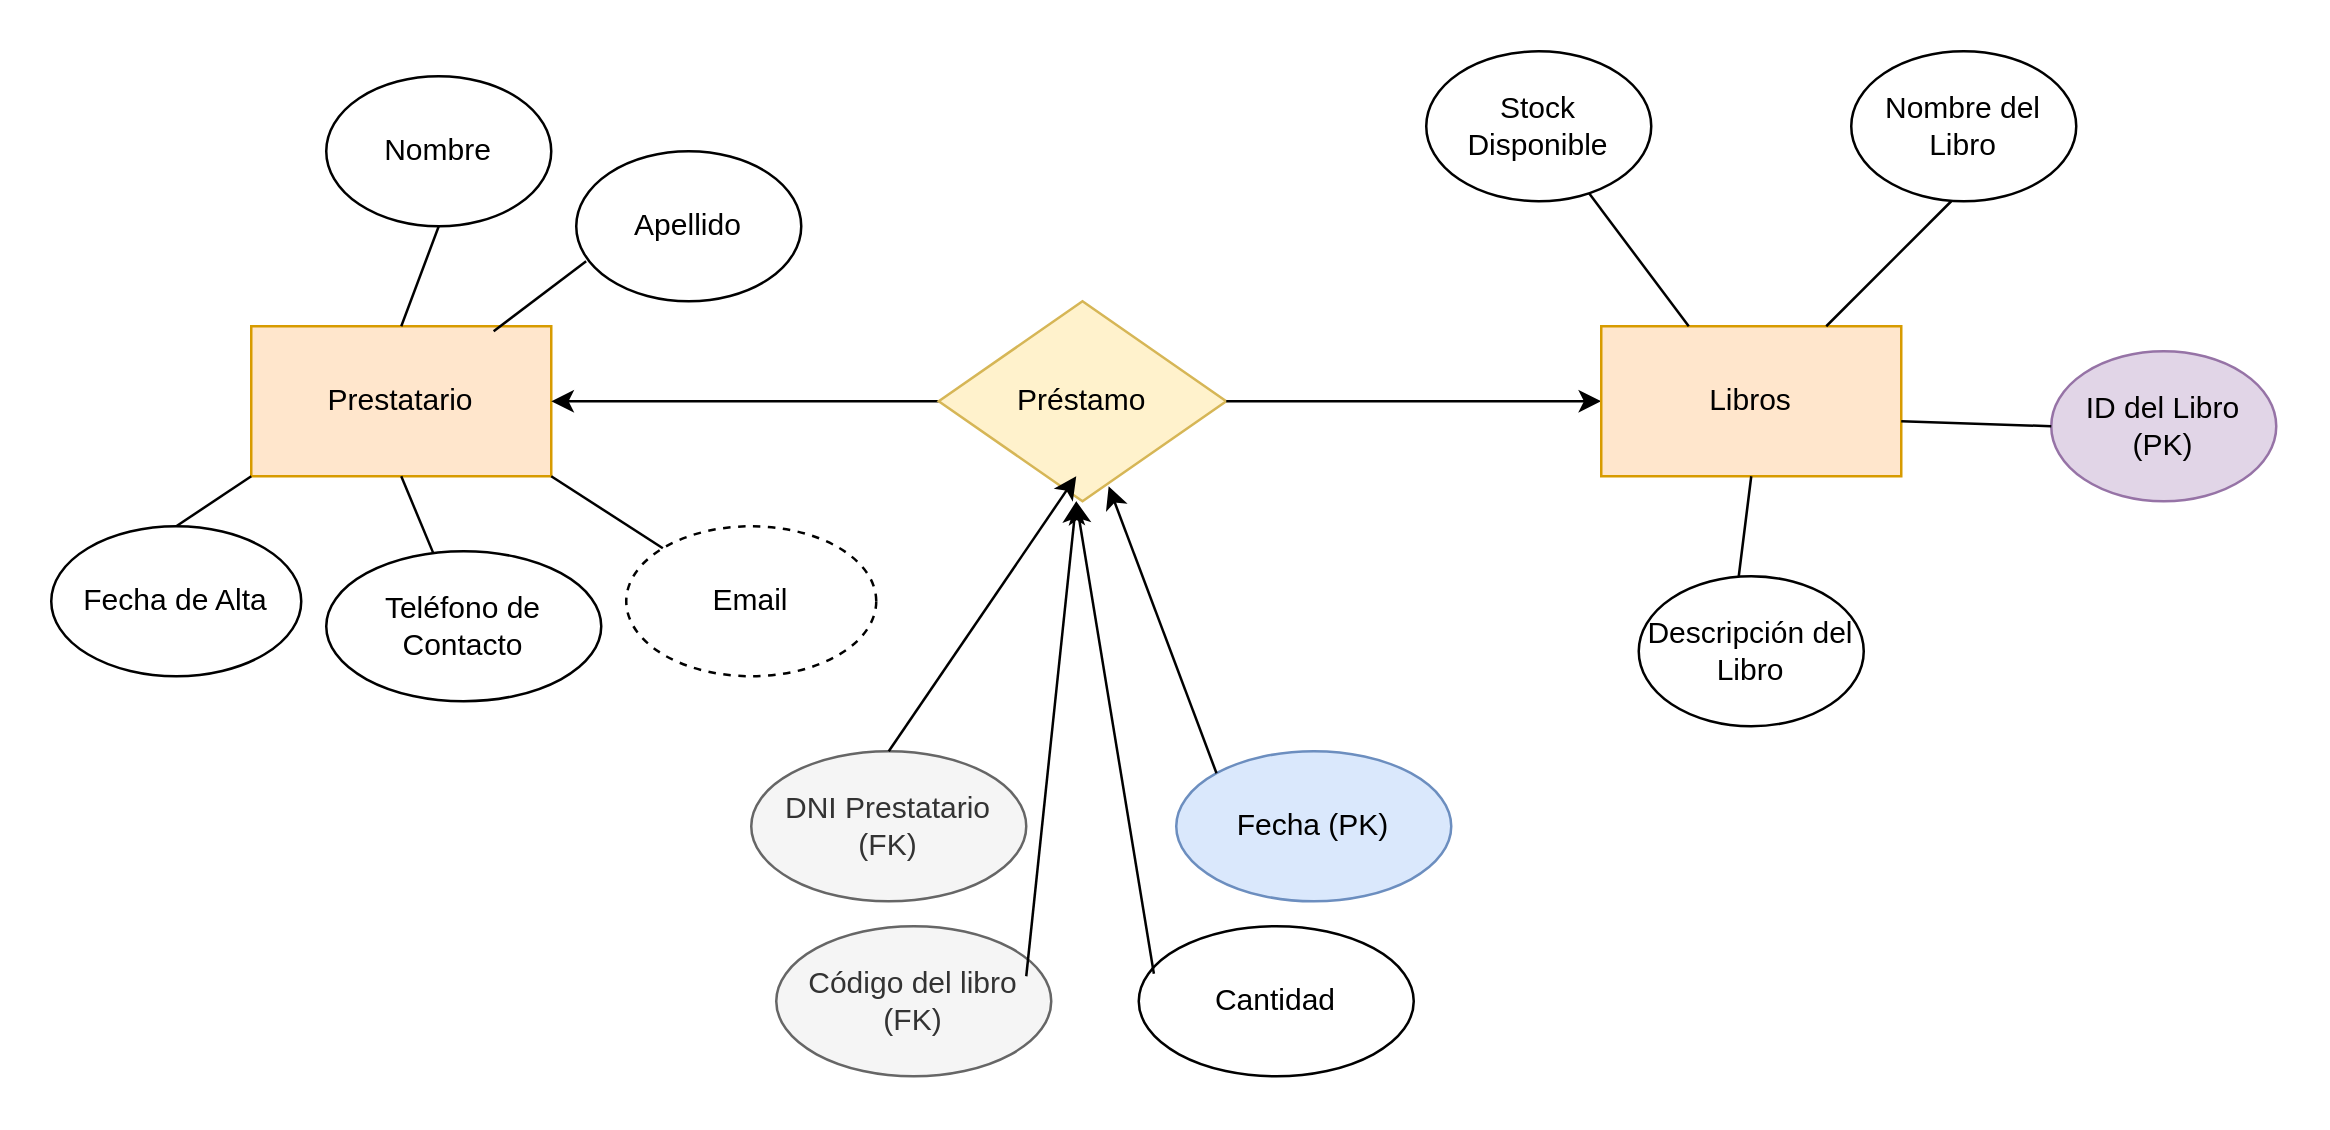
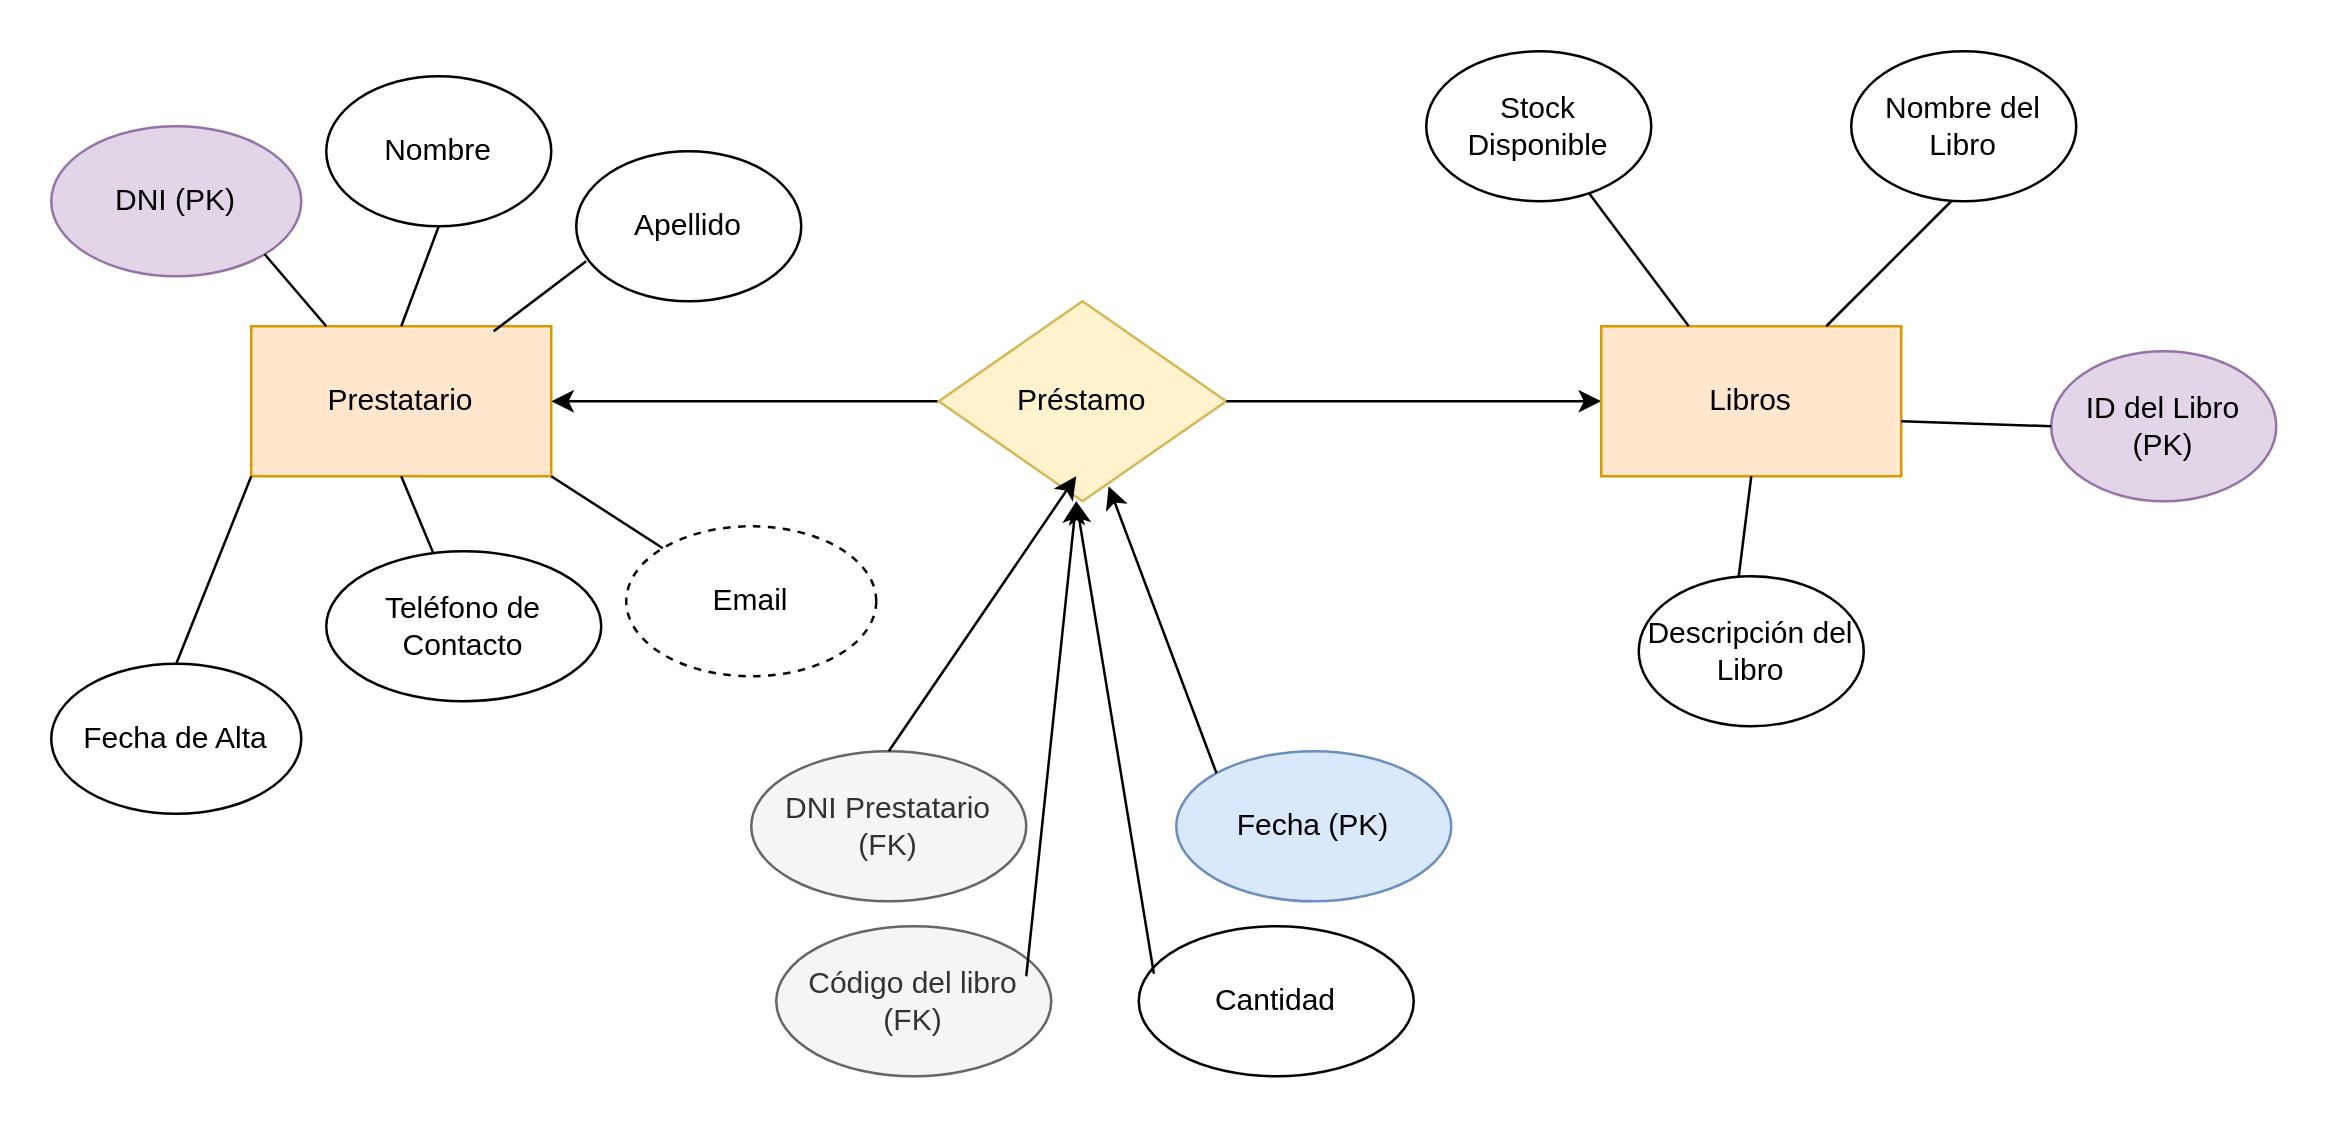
none -> (176, 201)
none -> (295, 290)
(176, 601) -> (176, 739)
